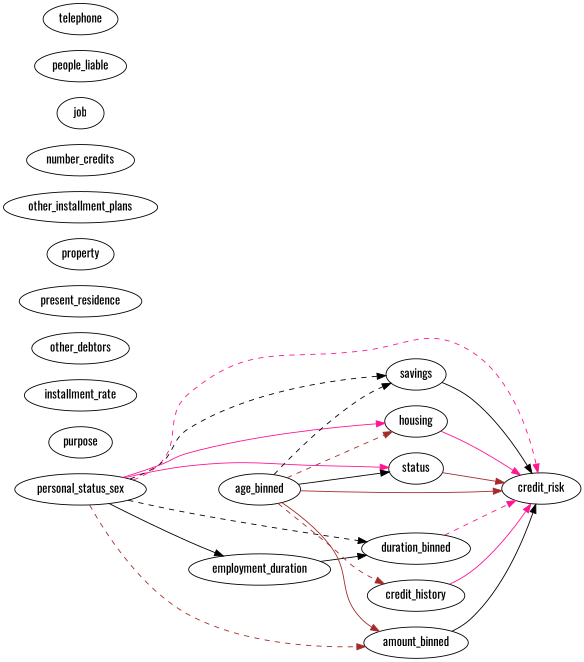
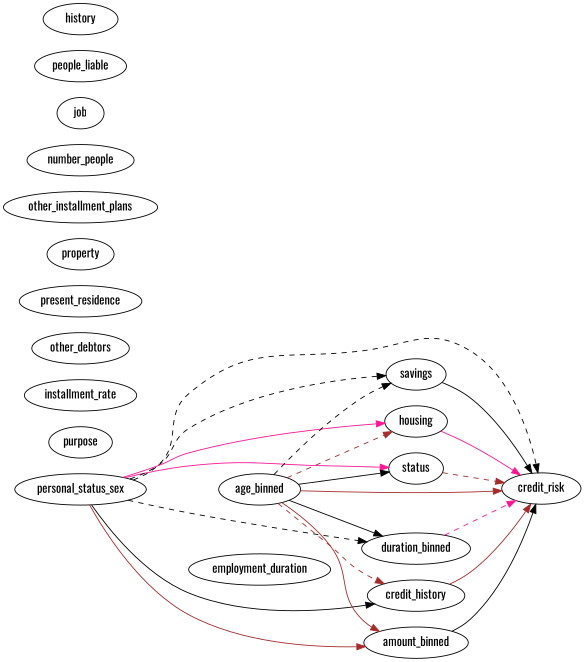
(81, 19) -> (81, 19)
(81, 160) -> (81, 160)
(339, 353) -> (339, 353)
(469, 477) -> (469, 477)
(162, 529) -> (211, 601)
(492, 553) -> (492, 553)
(332, 560) -> (332, 517)
(199, 620) -> (199, 620)
